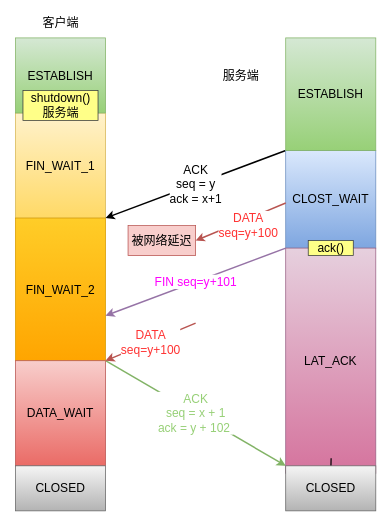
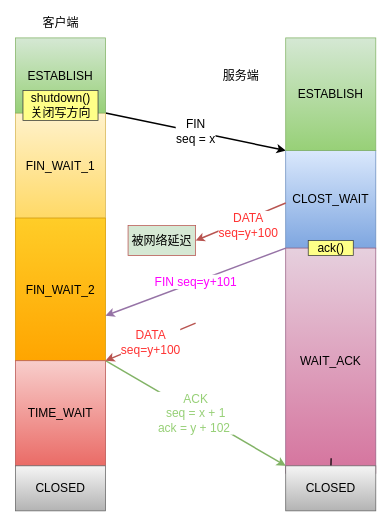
(61, 105) -> (61, 105)
none -> (141, 120)
(253, 163) -> none
(162, 240) -> (162, 240)
(330, 360) -> (330, 360)
(60, 413) -> (60, 413)
